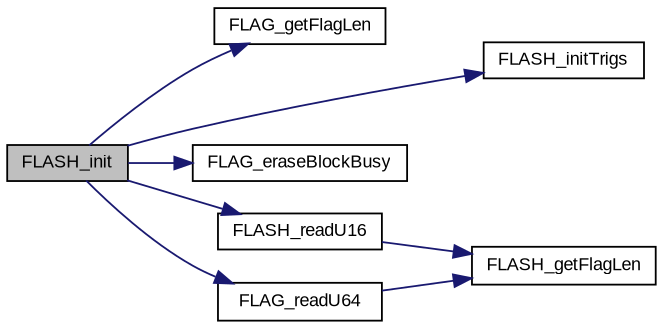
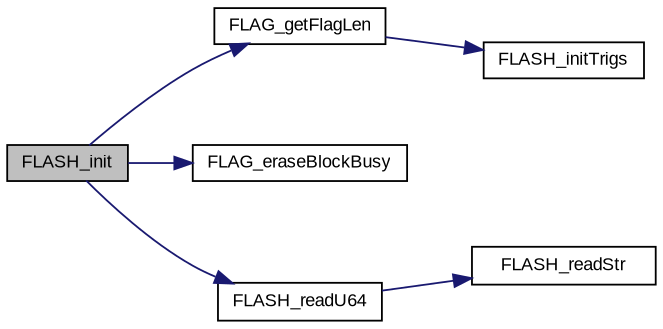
(296, 107) -> (425, 42)
(300, 231) -> none
(564, 266) -> (564, 266)
(300, 302) -> (300, 302)
